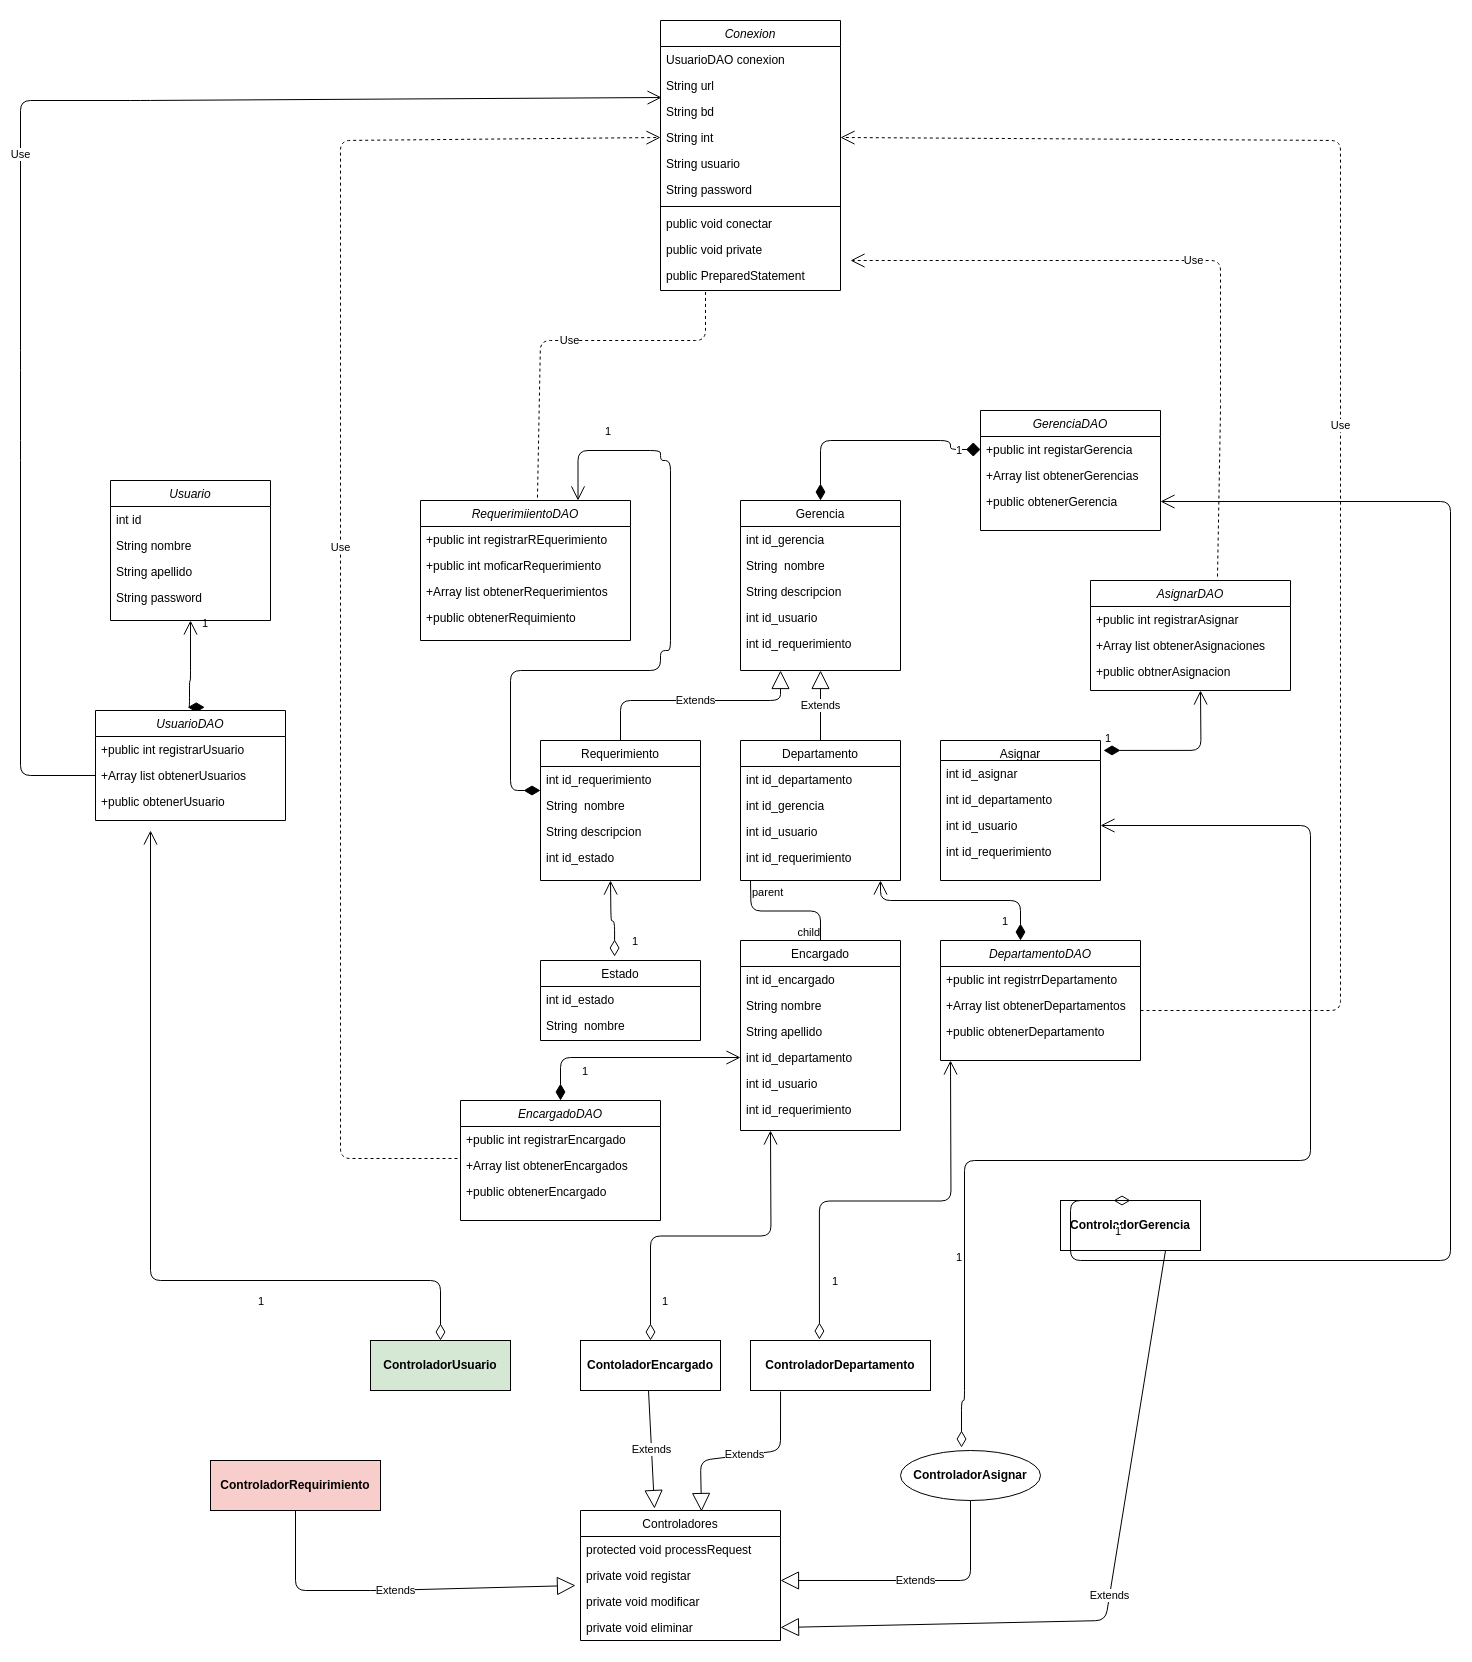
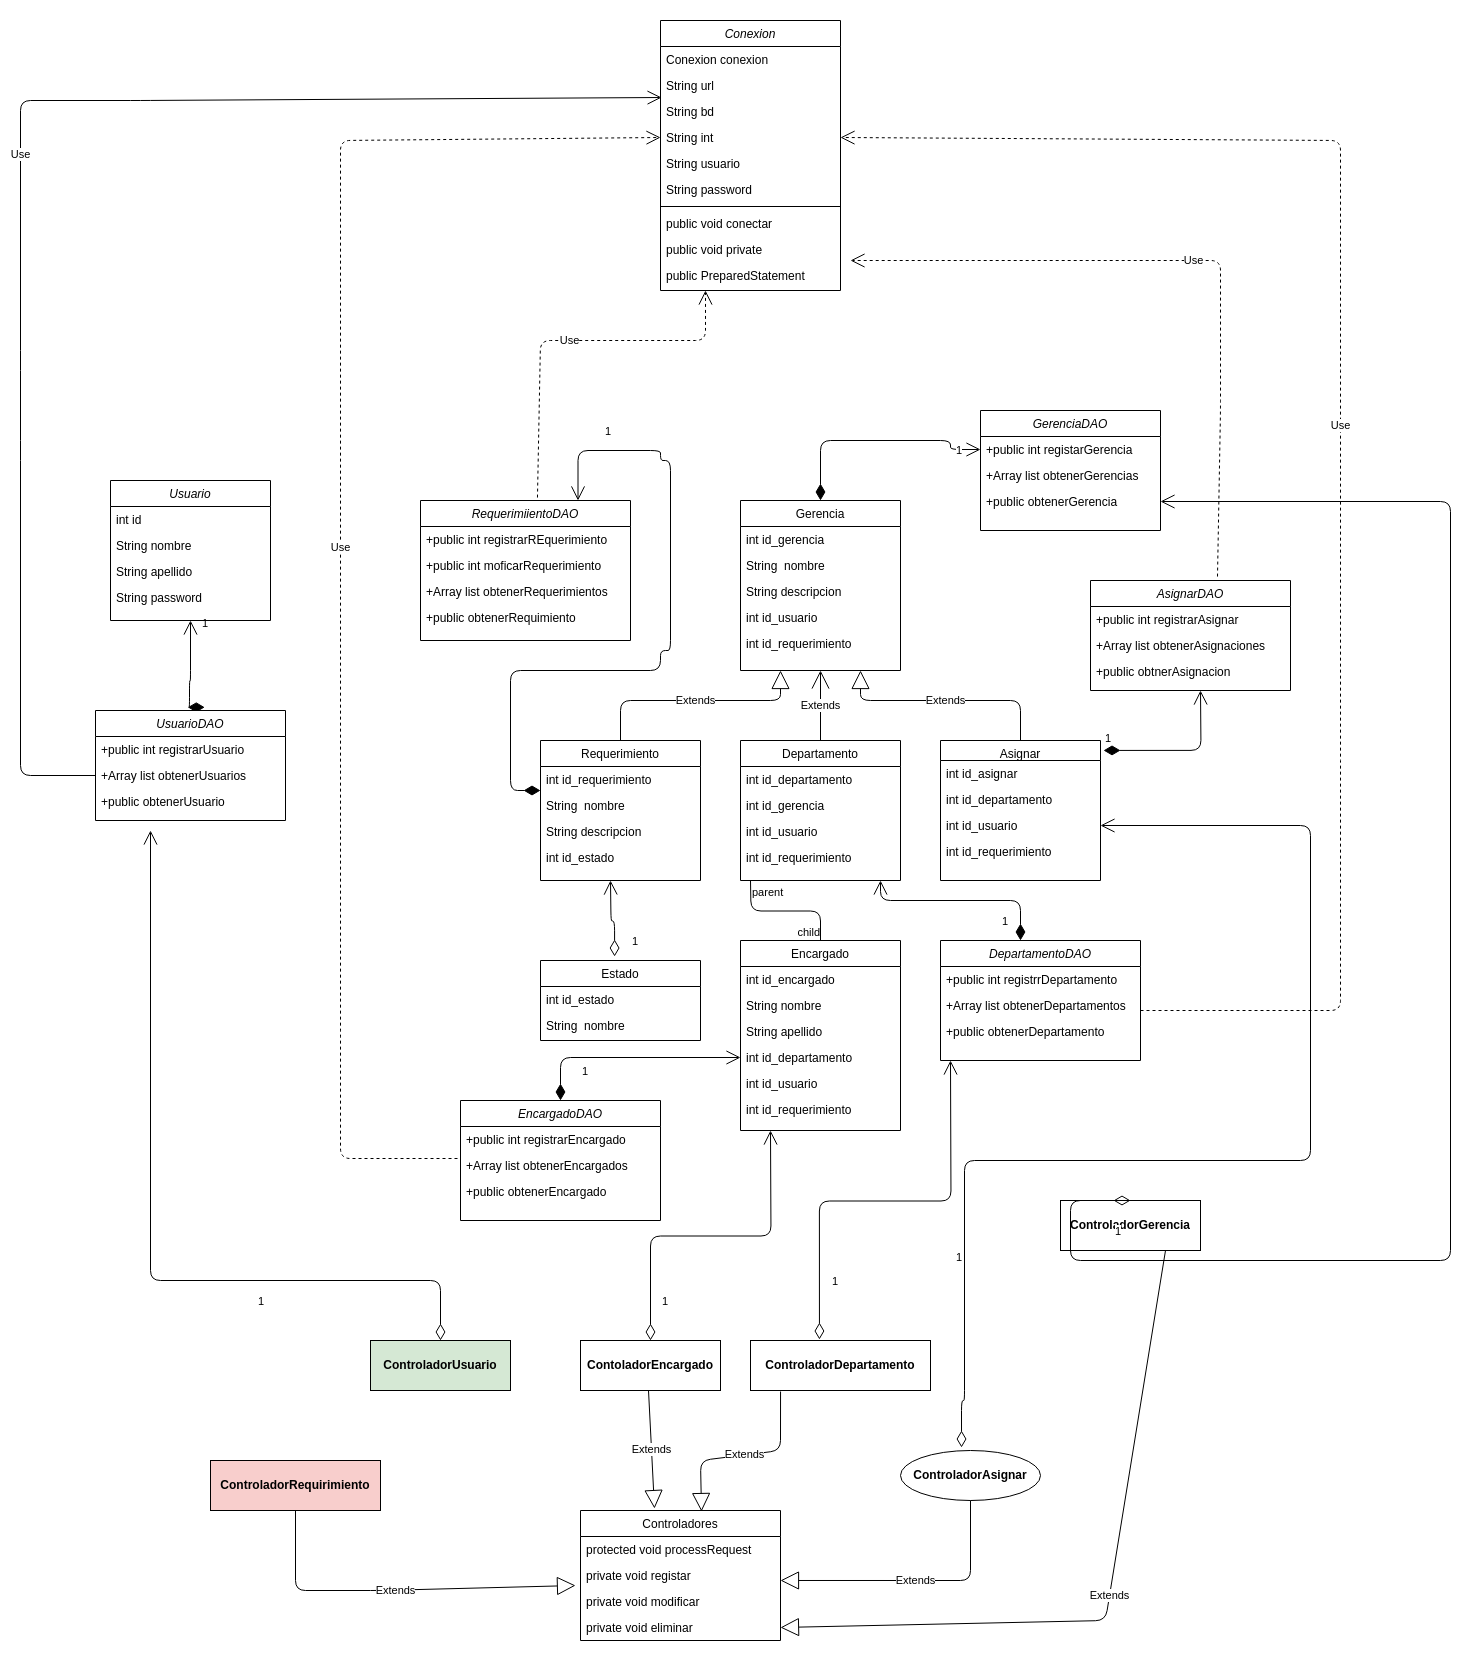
(725, 60) -> (718, 60)
(706, 297) -> (706, 297)
(966, 450) -> (971, 450)
(821, 690) -> (821, 682)
none -> (954, 701)
